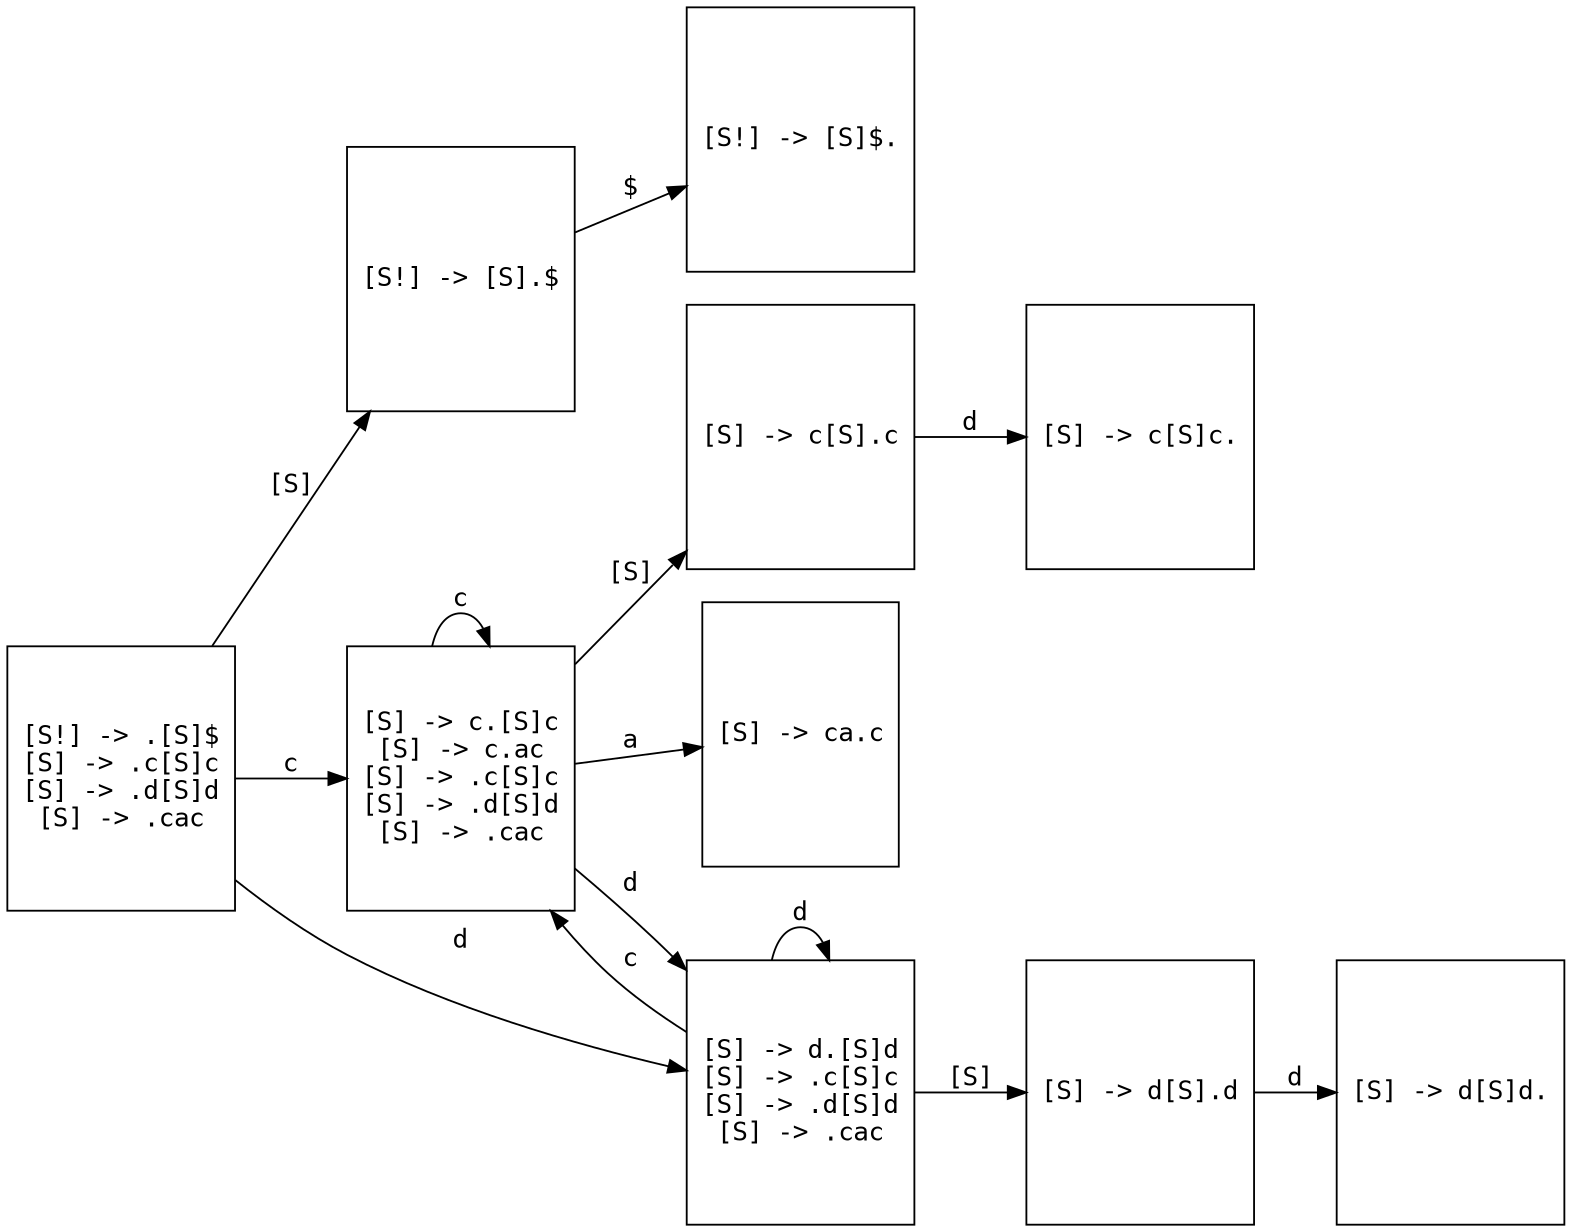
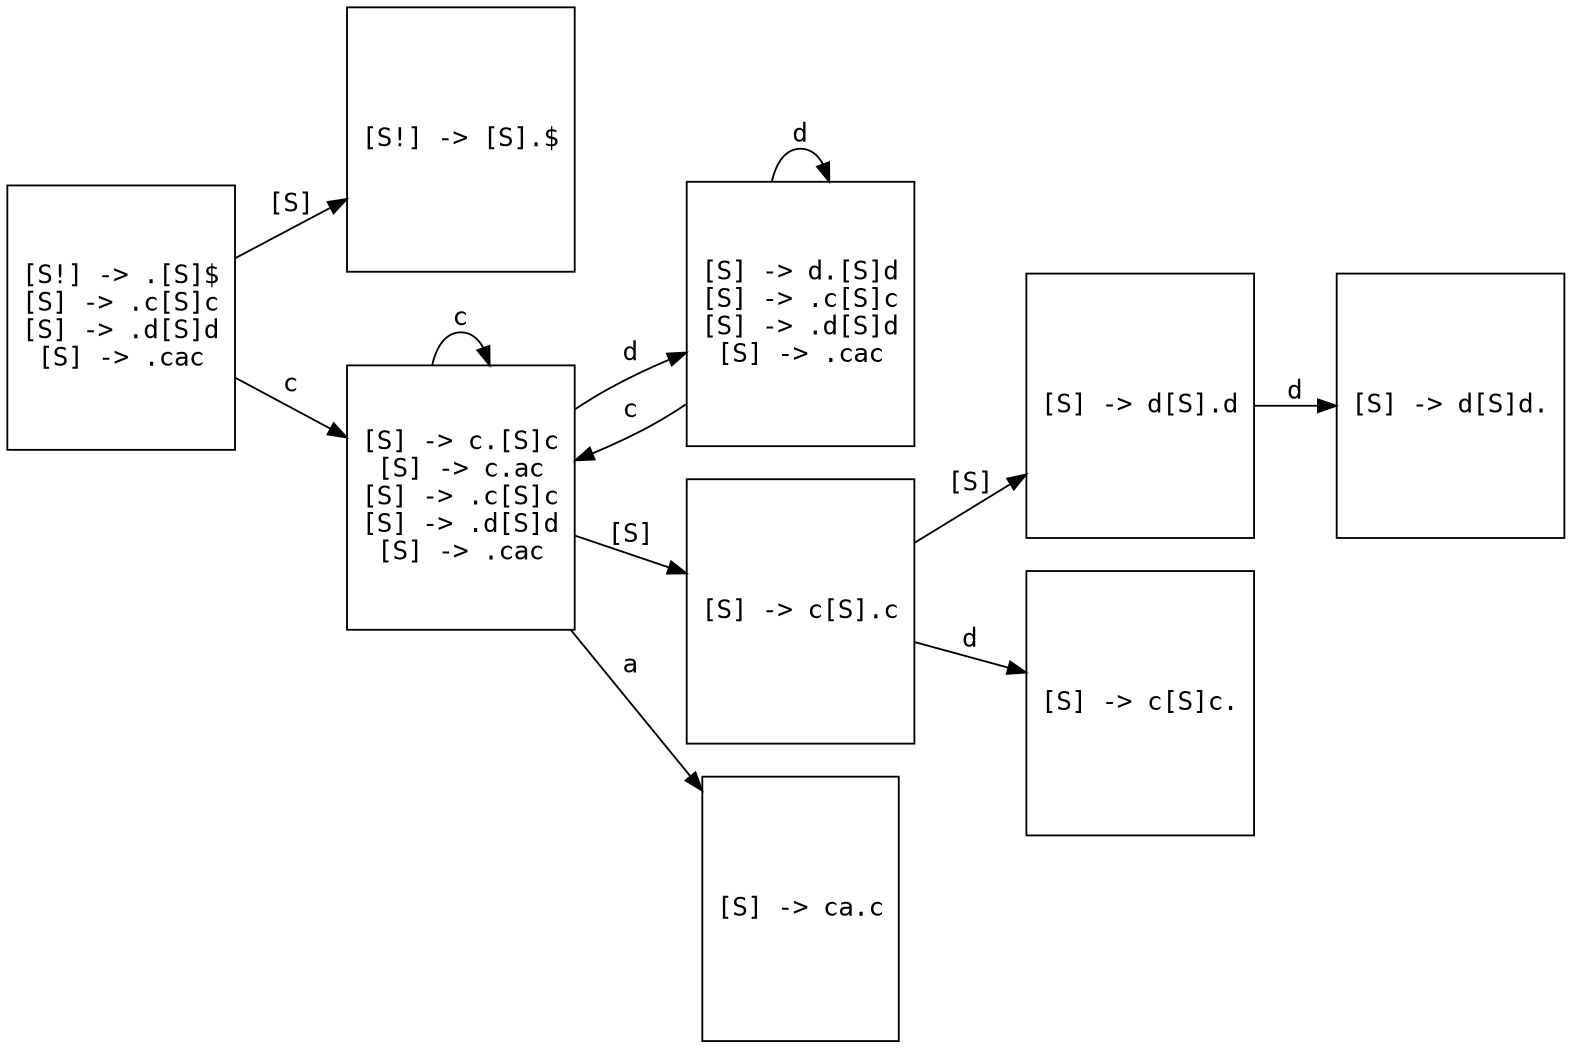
(801, 140) -> none
(441, 997) -> none
(961, 1092) -> (962, 514)
